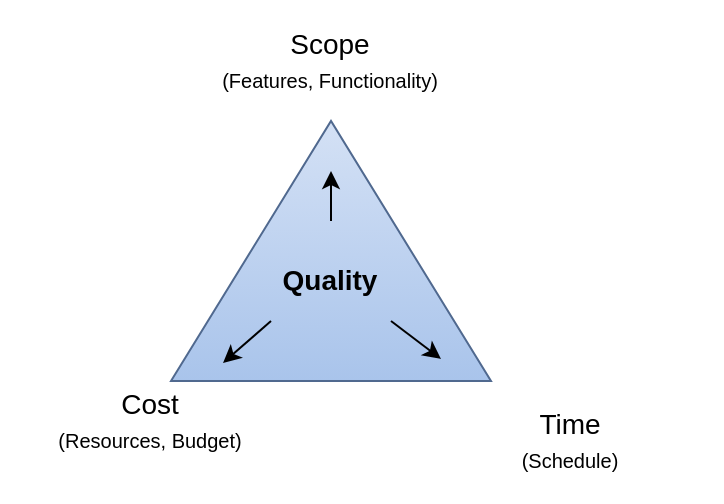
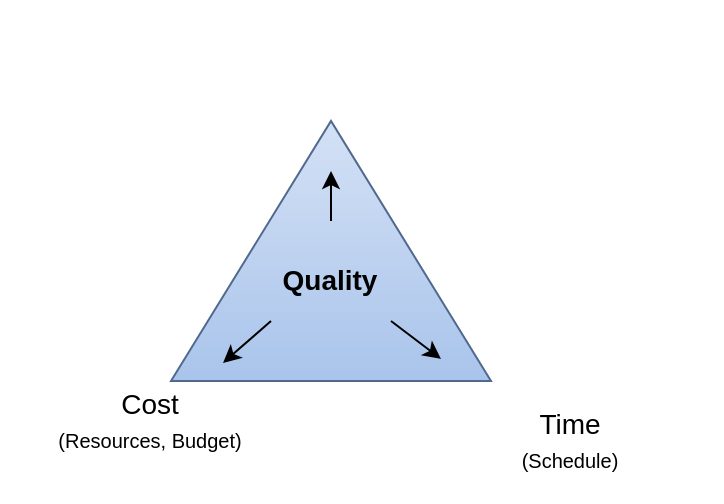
(331, 61) -> none
